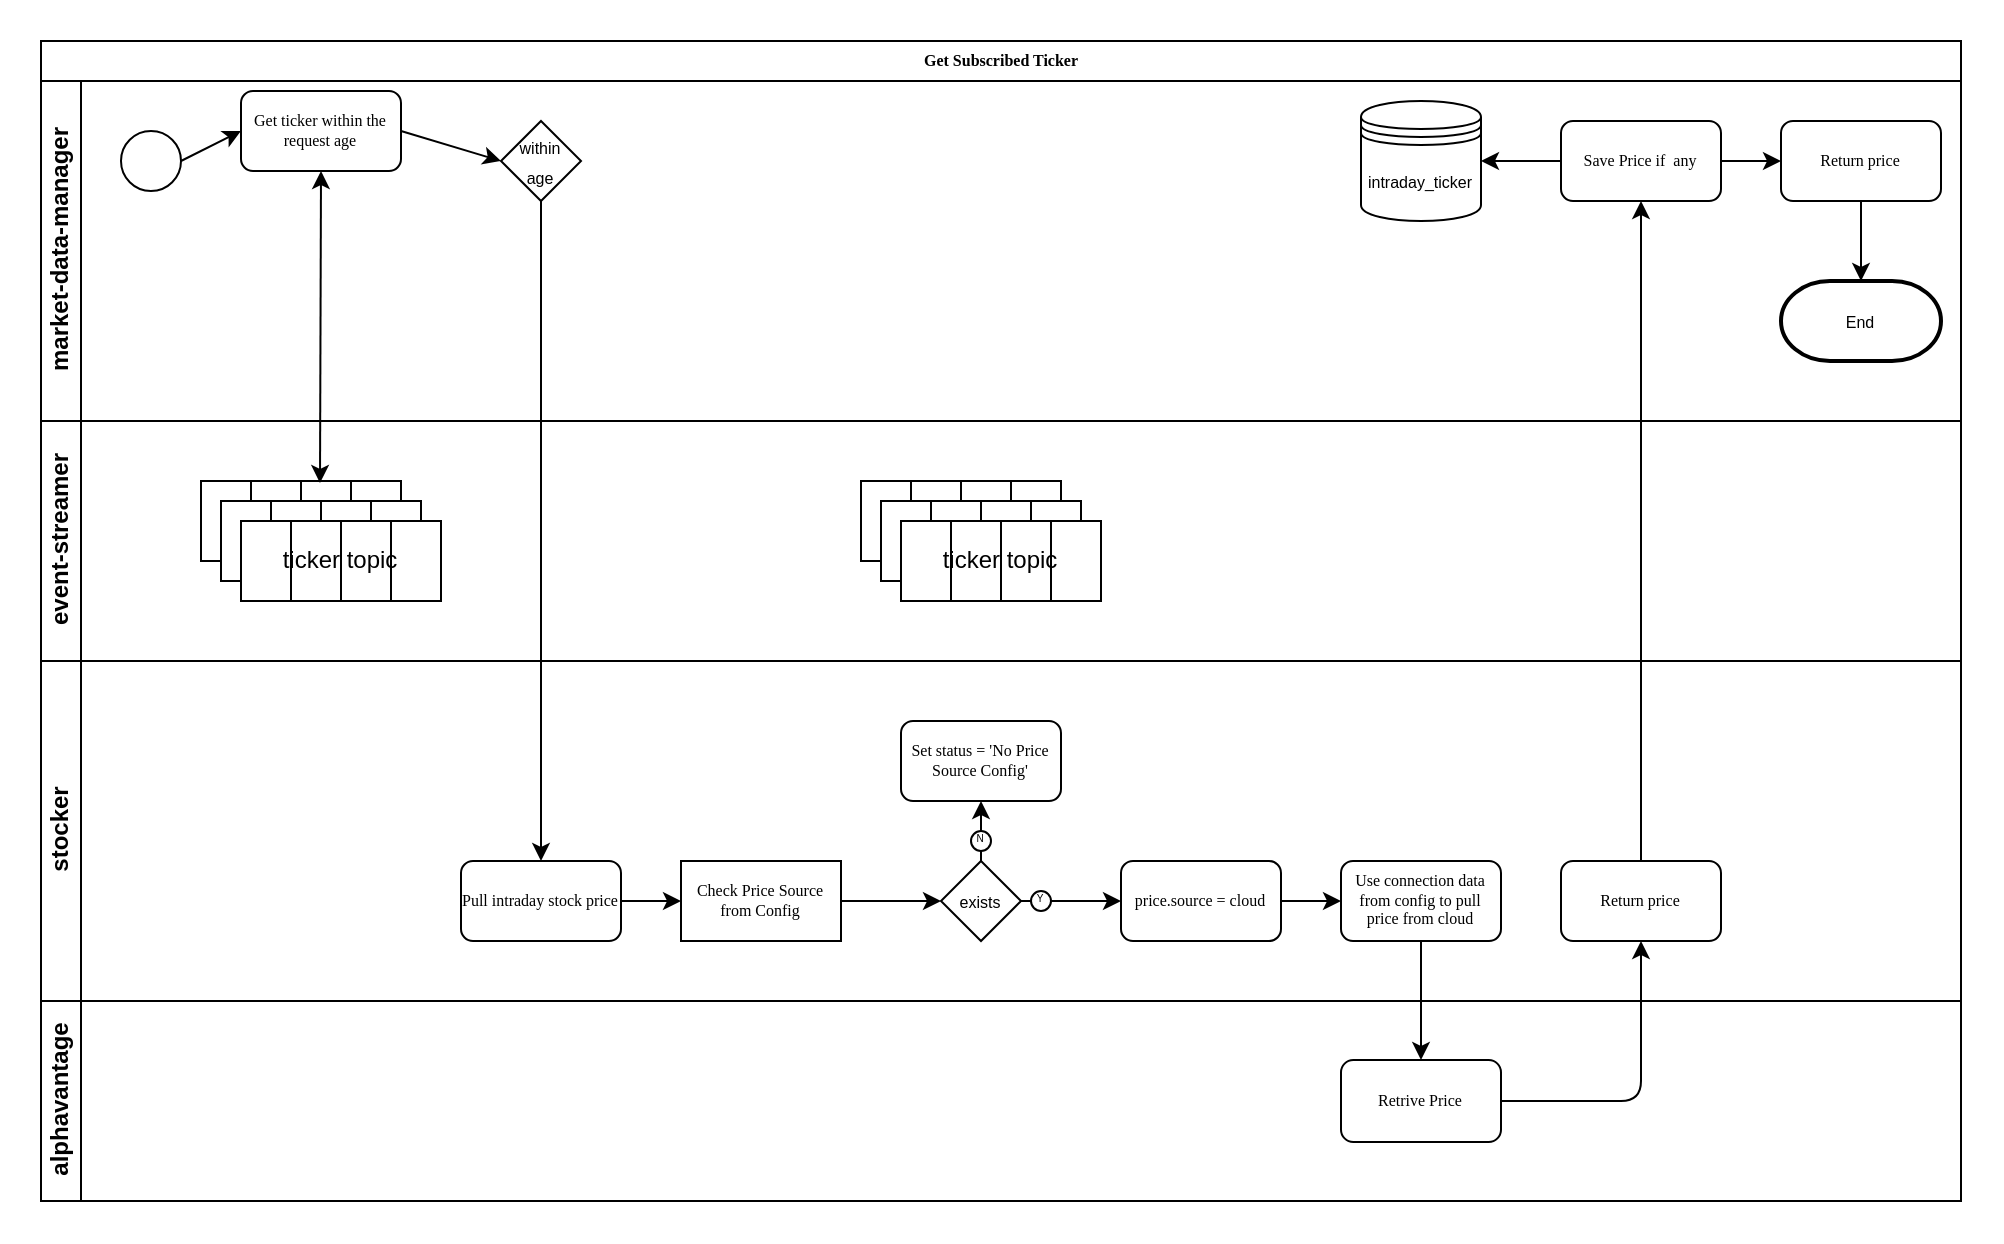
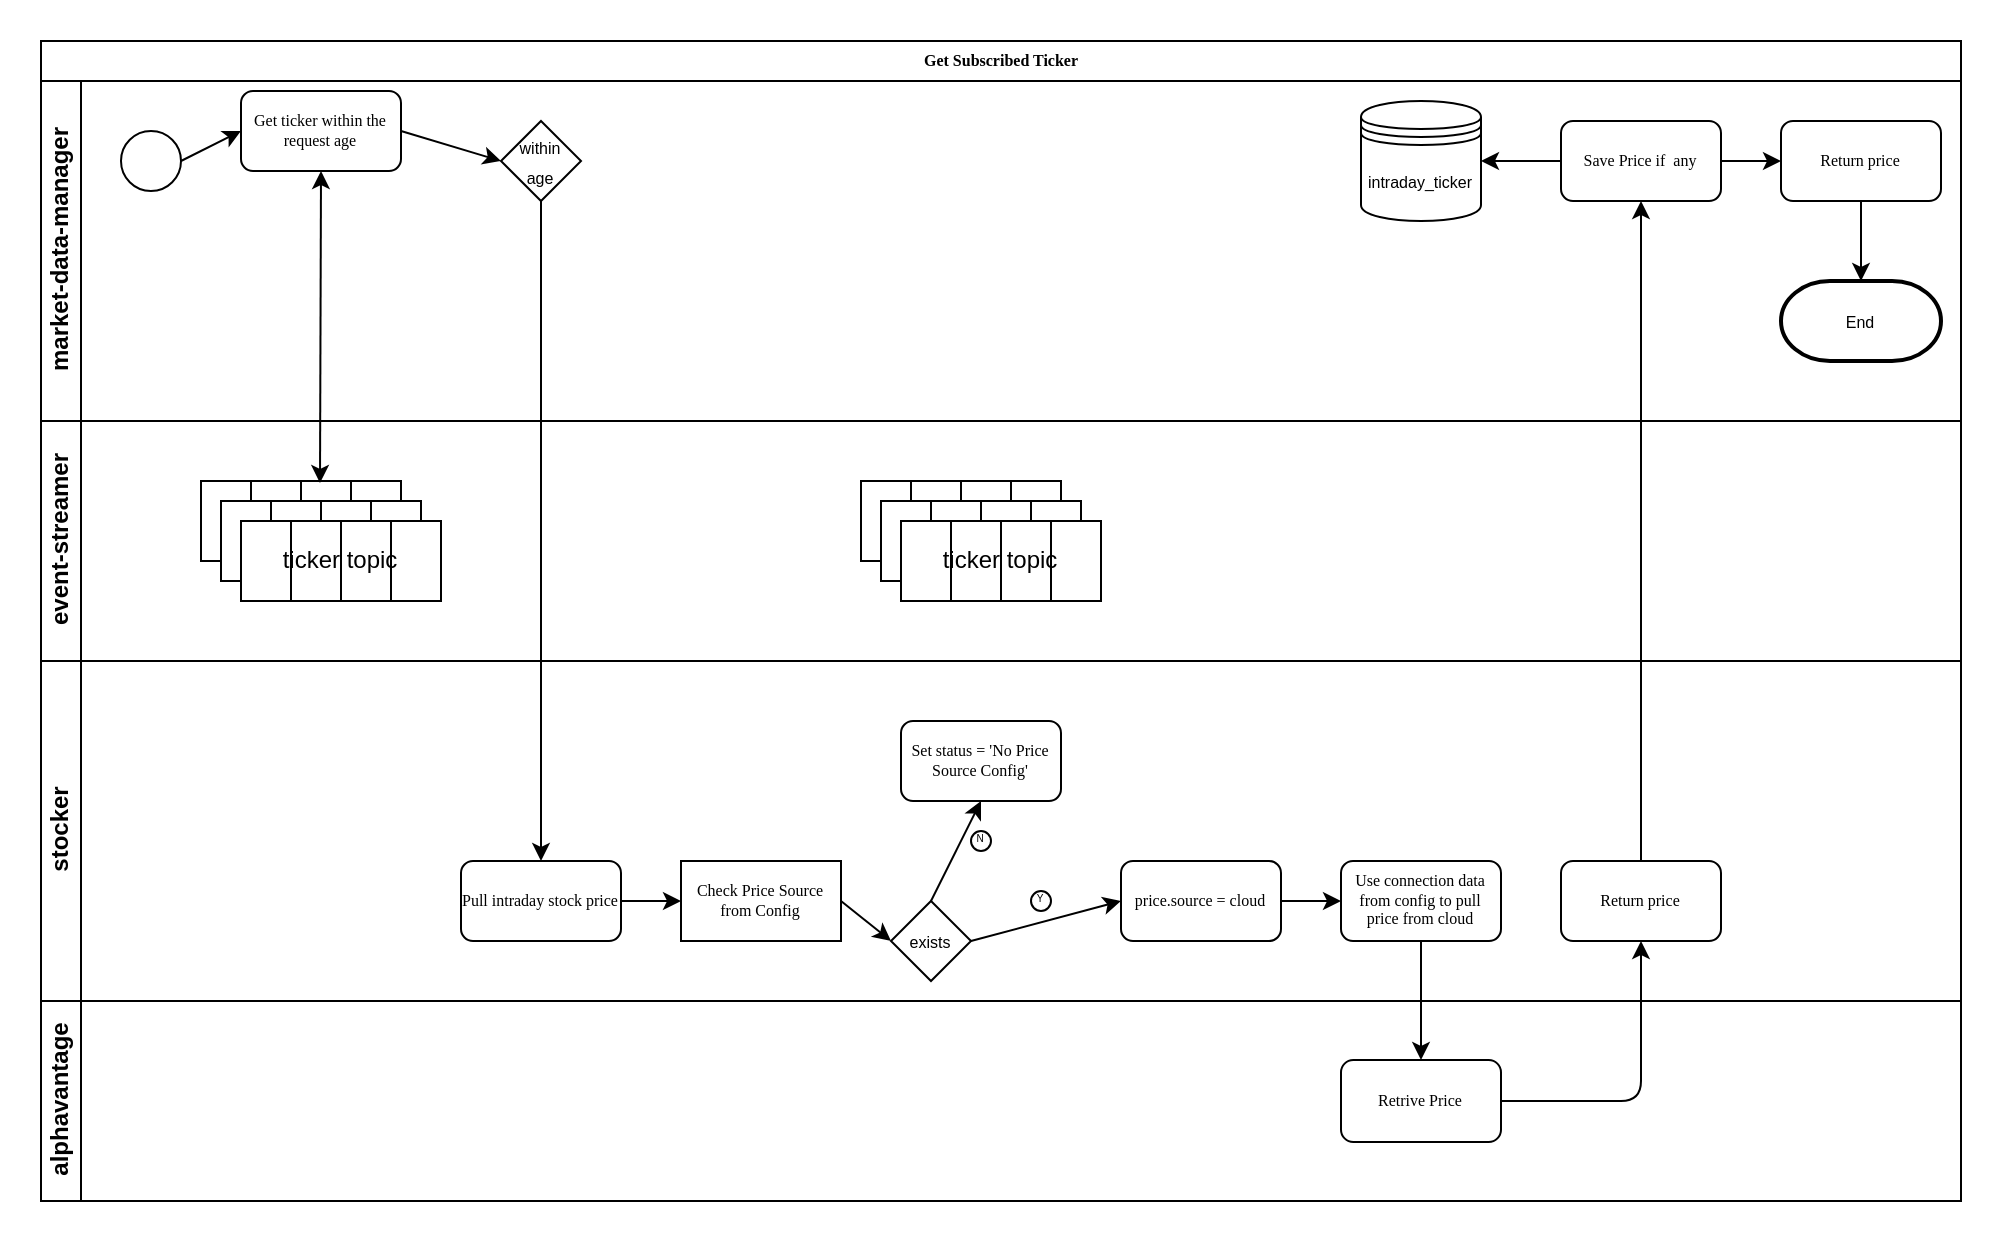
(981, 901) -> (931, 941)
